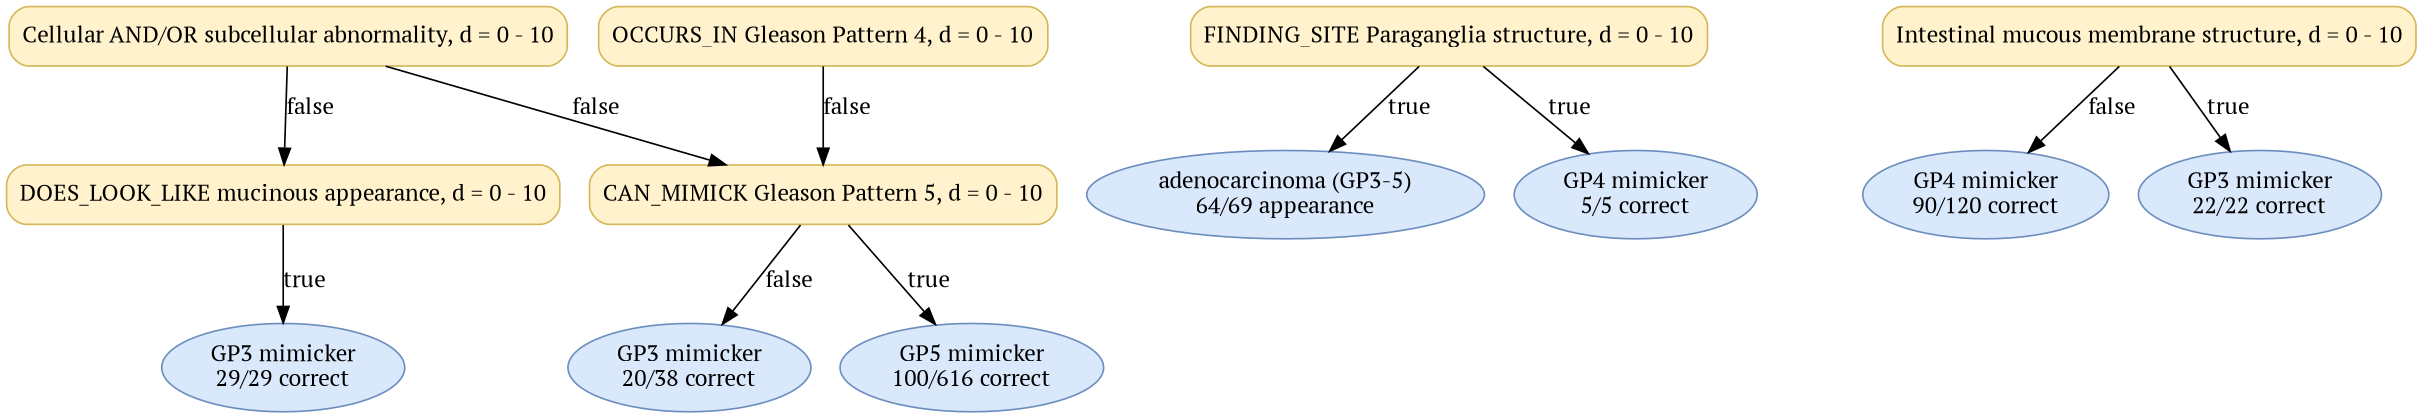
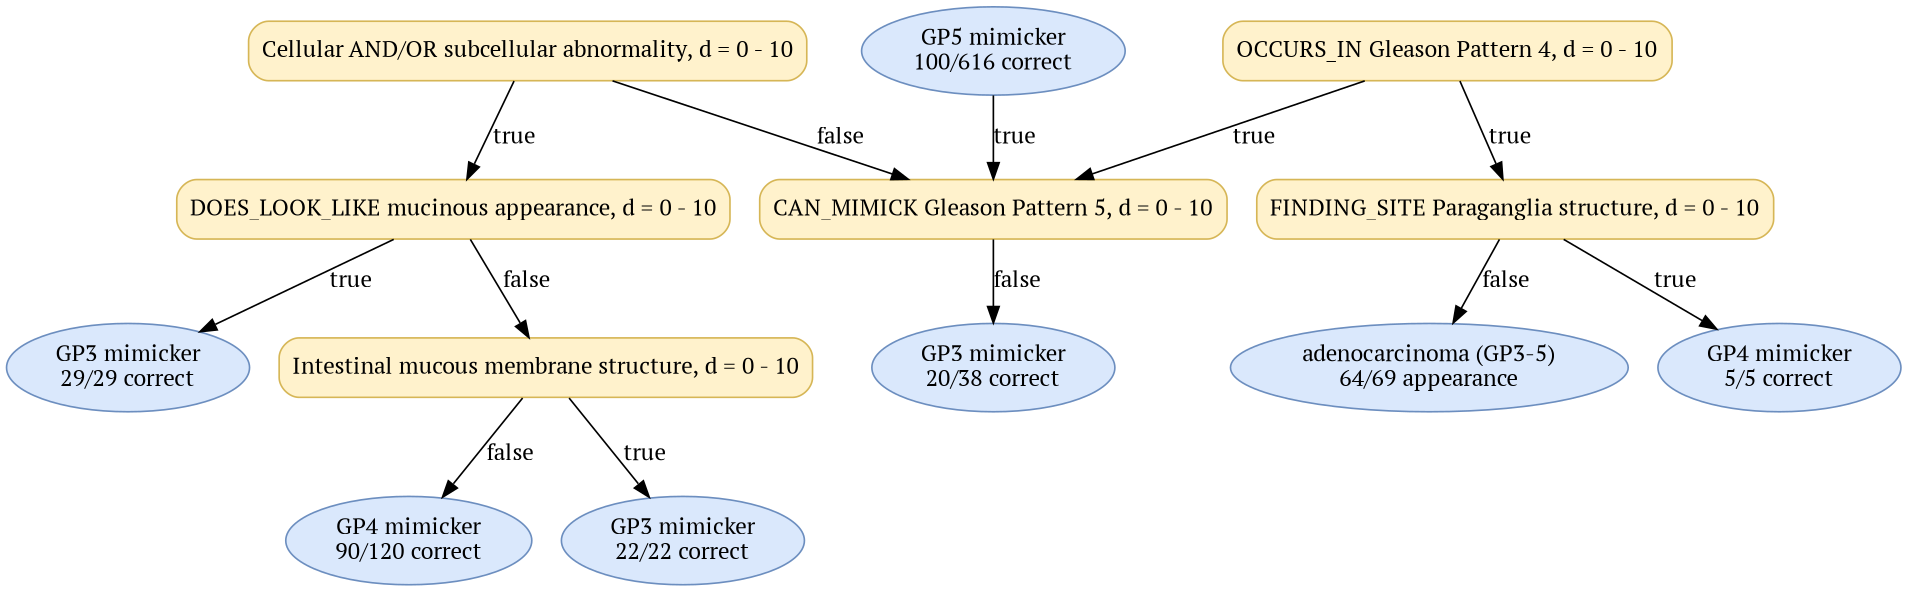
(310, 108) -> (514, 137)
(847, 108) -> (1254, 137)
(1409, 108) -> (1506, 281)
none -> (1478, 122)
(886, 268) -> (993, 129)
none -> (495, 281)
